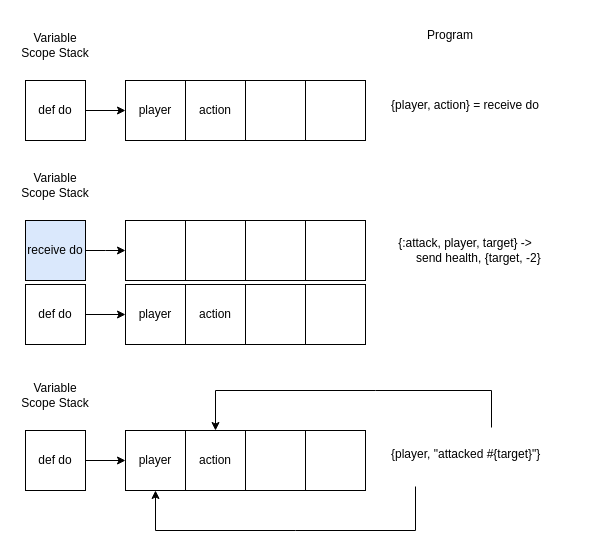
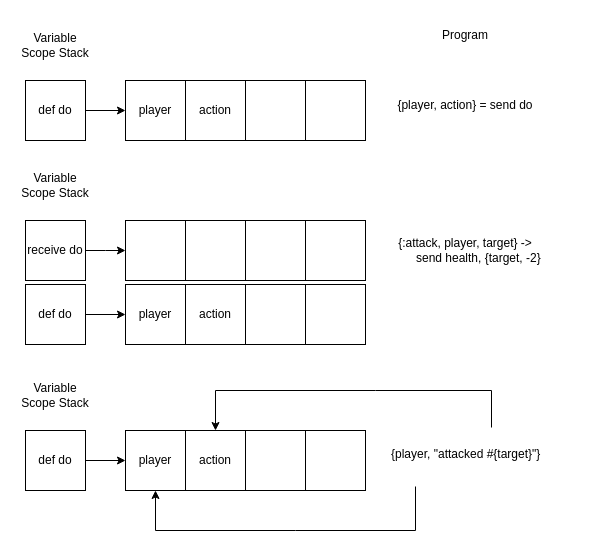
(451, 36) -> (466, 36)
(466, 106) -> (466, 106)
(56, 251) -> (56, 251)
